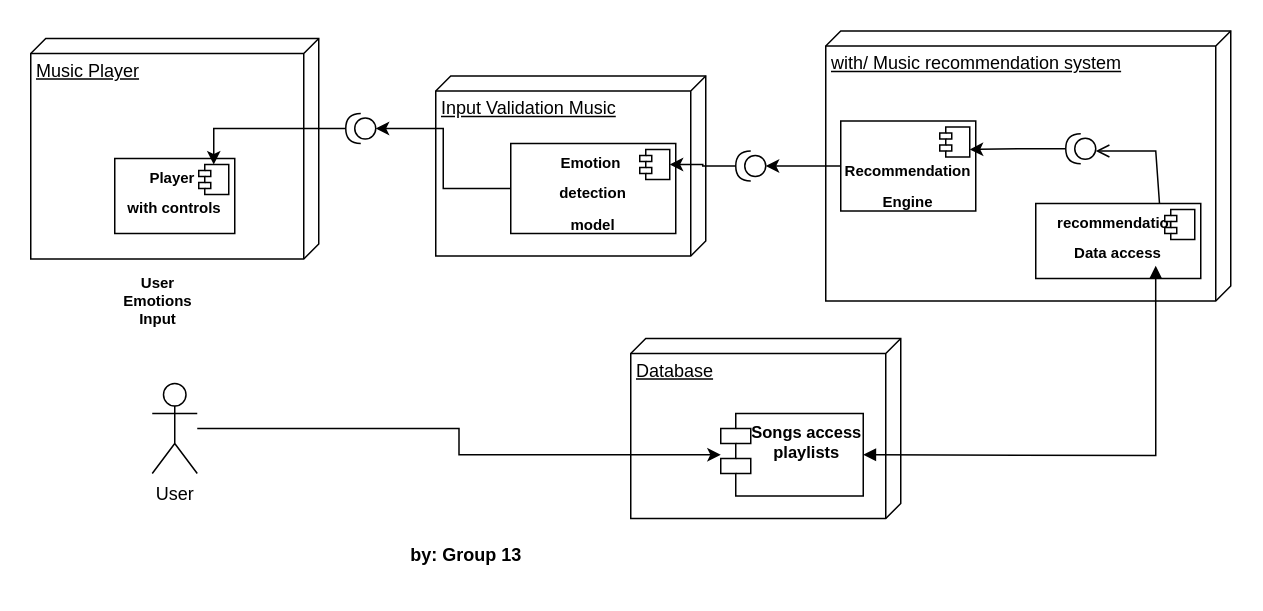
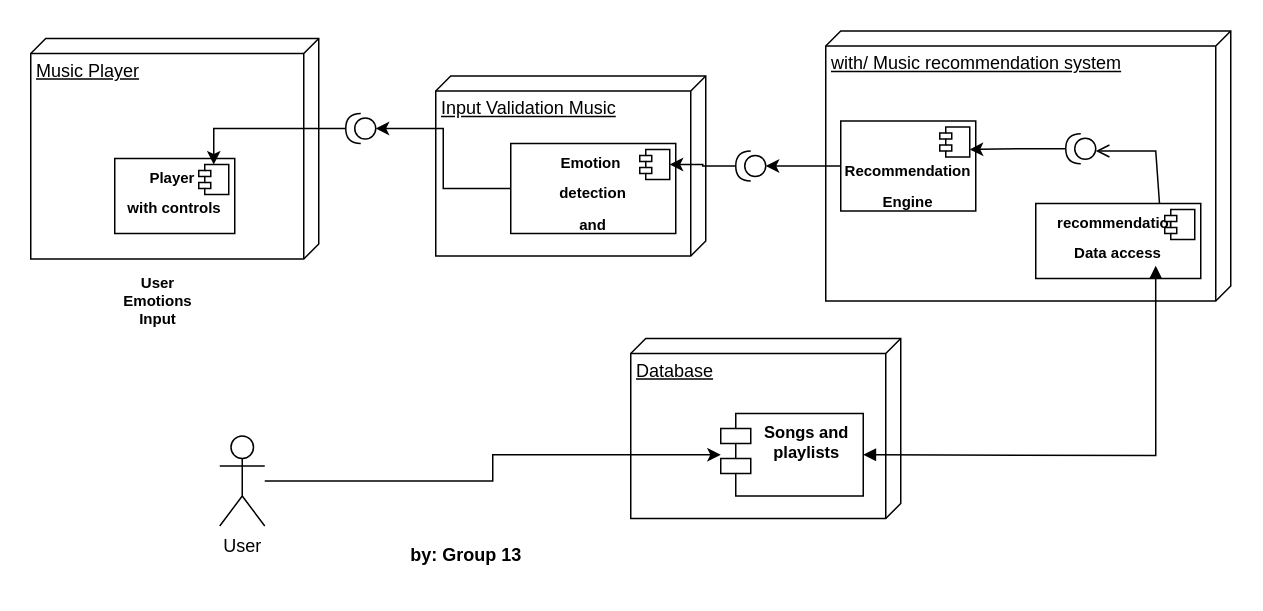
(554, 143) -> (554, 143)
(175, 428) -> (242, 481)
(806, 433) -> (806, 433)
